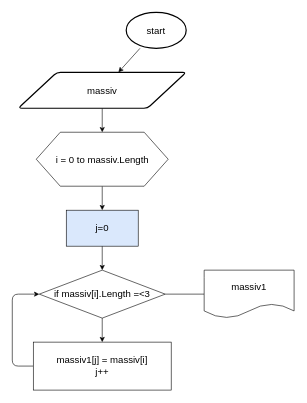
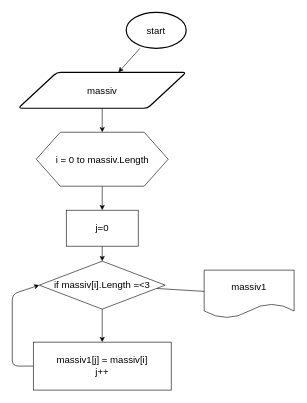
(102, 228) -> (102, 228)
(102, 294) -> (102, 285)
